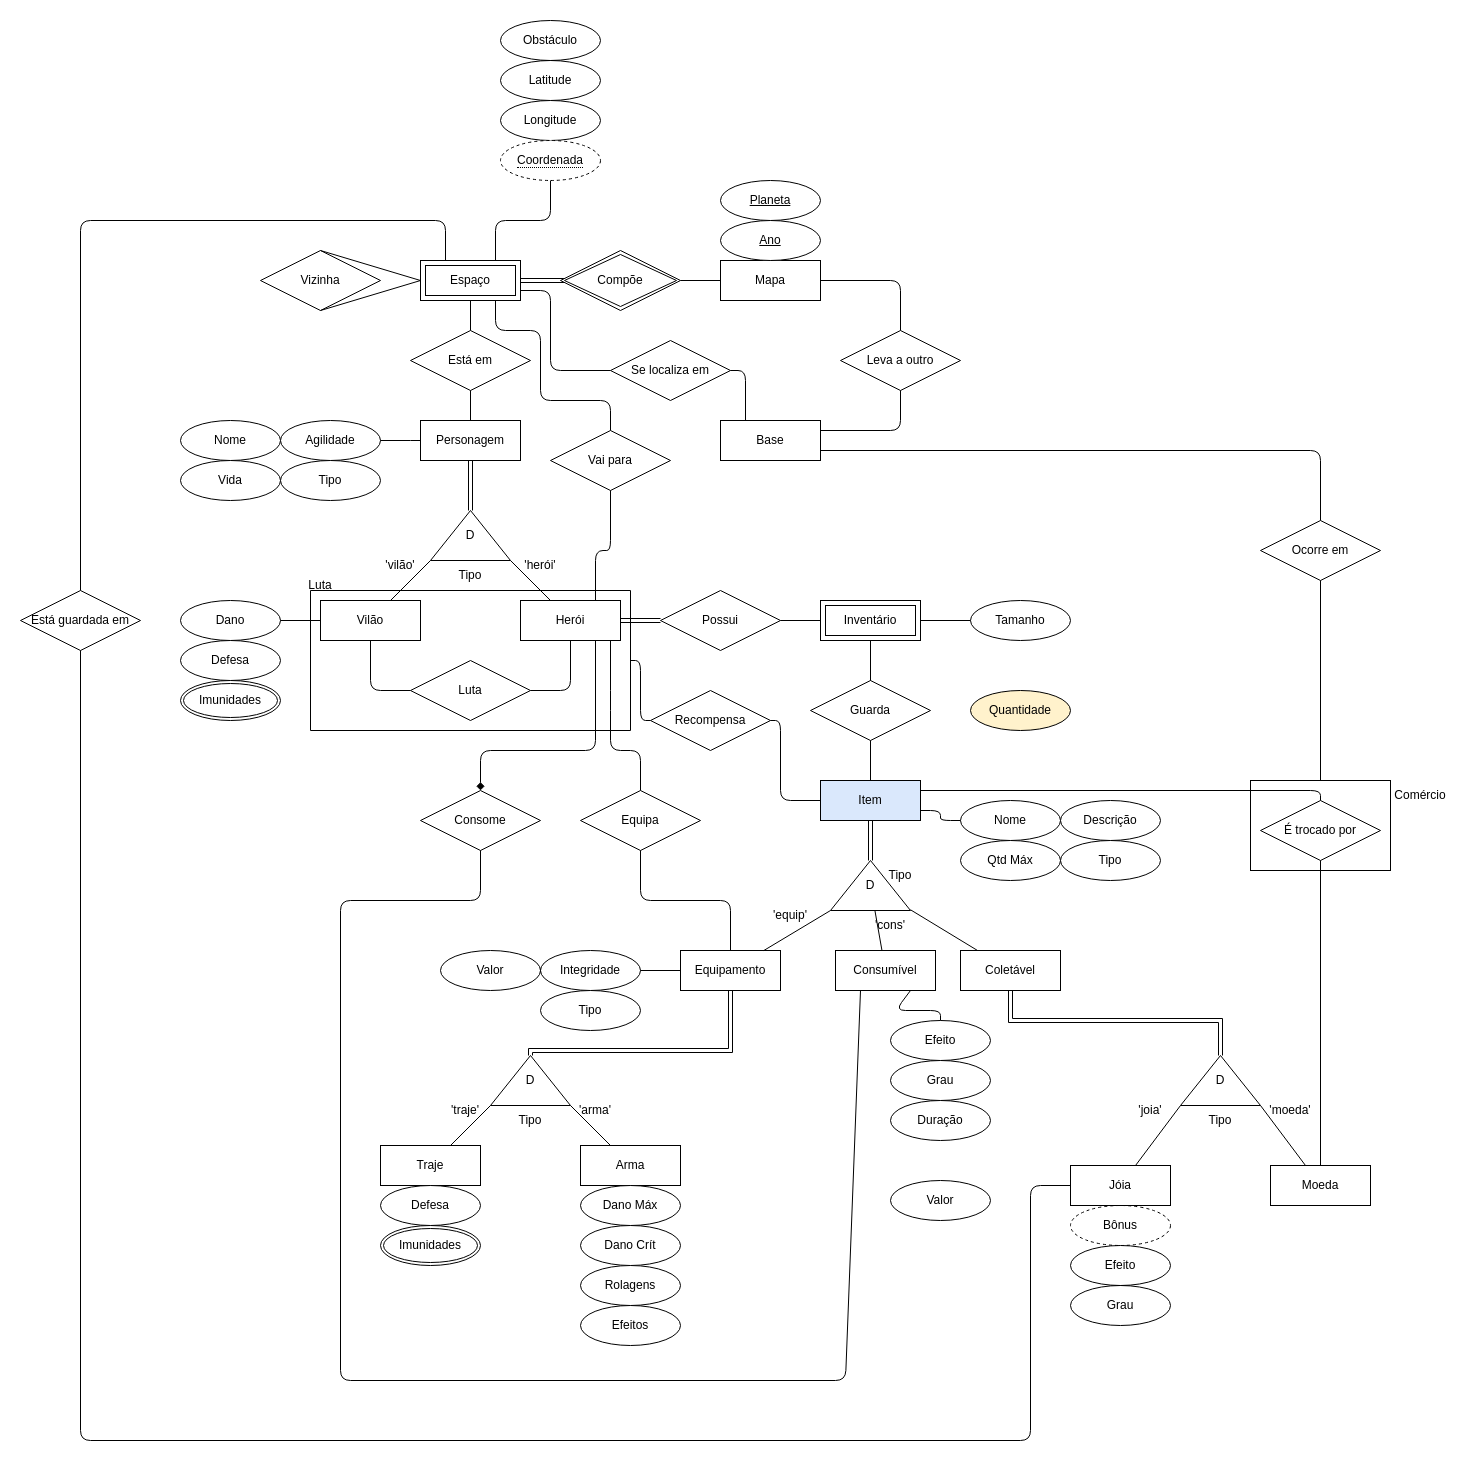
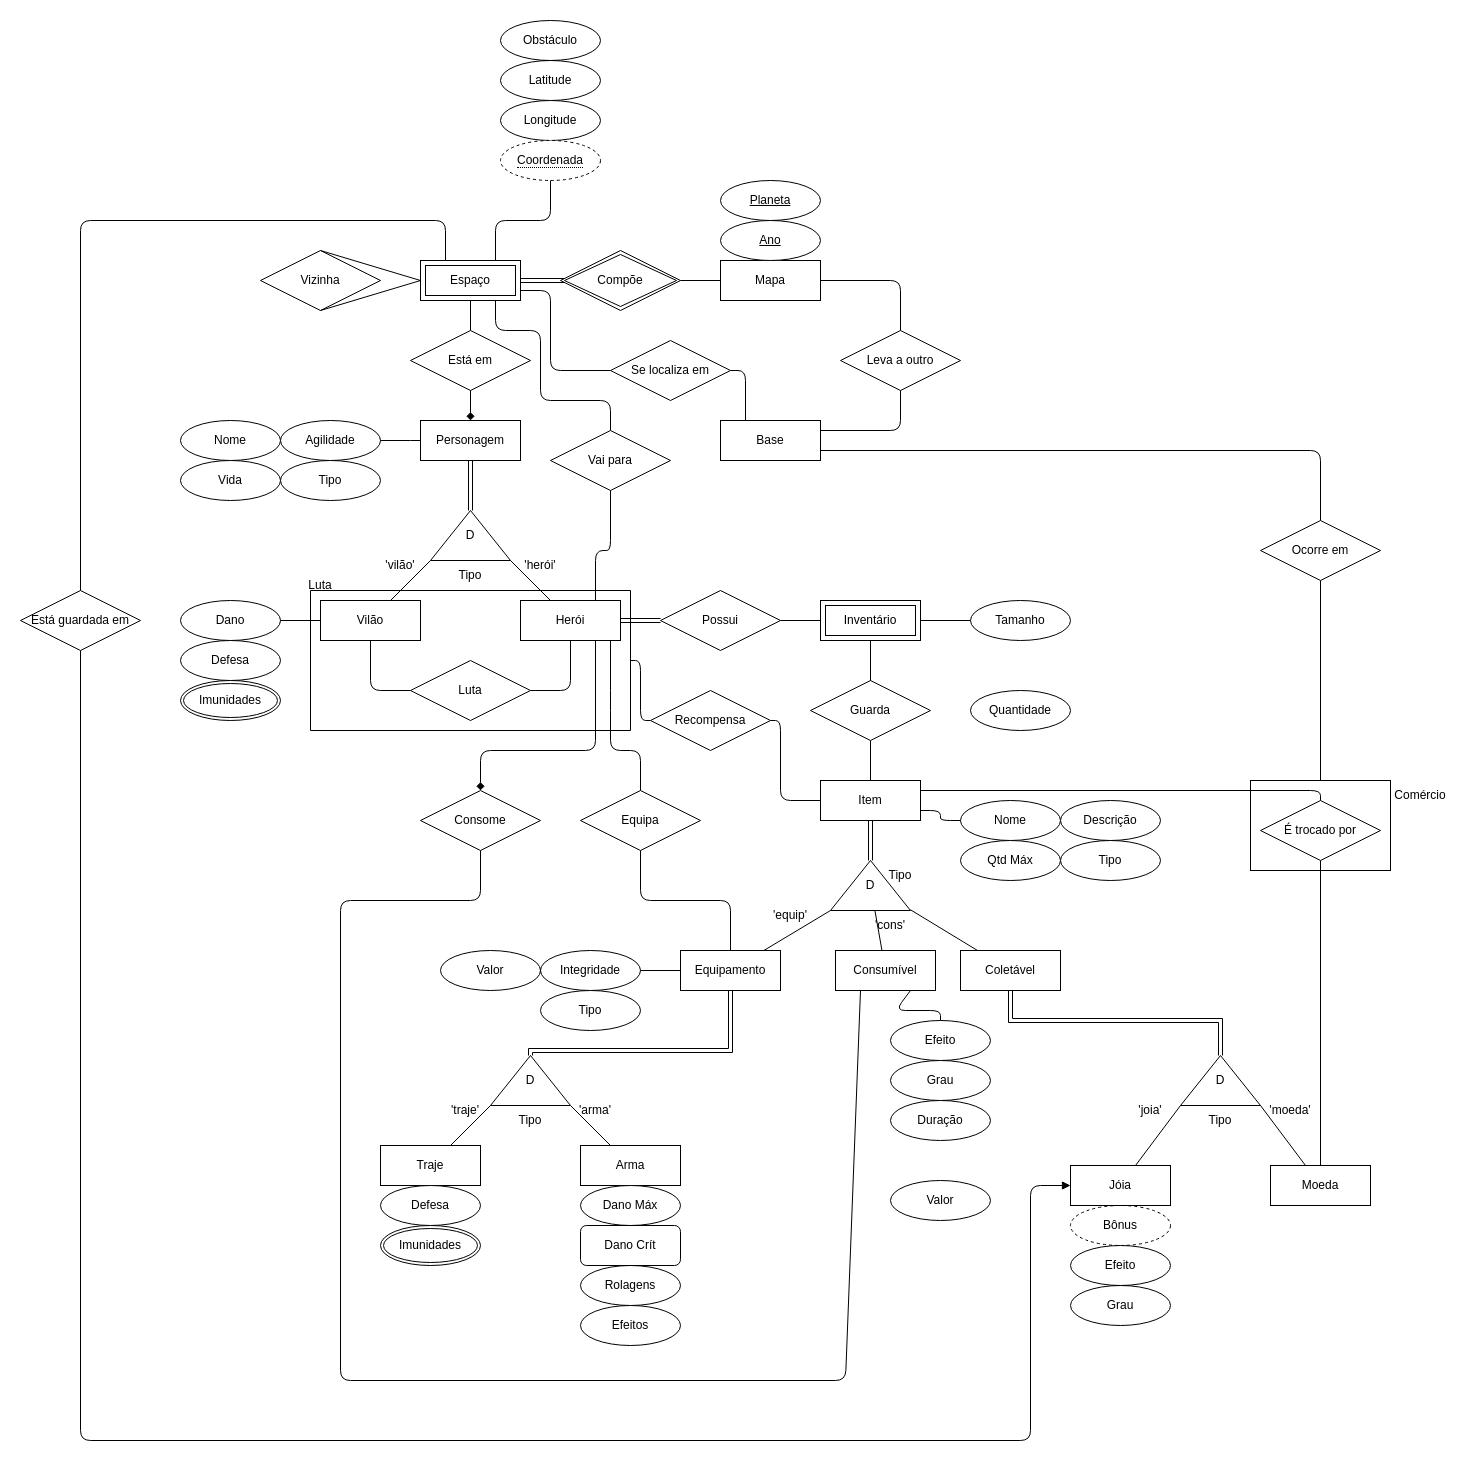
(471, 416) -> (471, 412)
(1021, 711) -> (1021, 711)
(871, 801) -> (871, 801)
(1064, 1186) -> (1061, 1186)
(631, 1246) -> (631, 1246)
